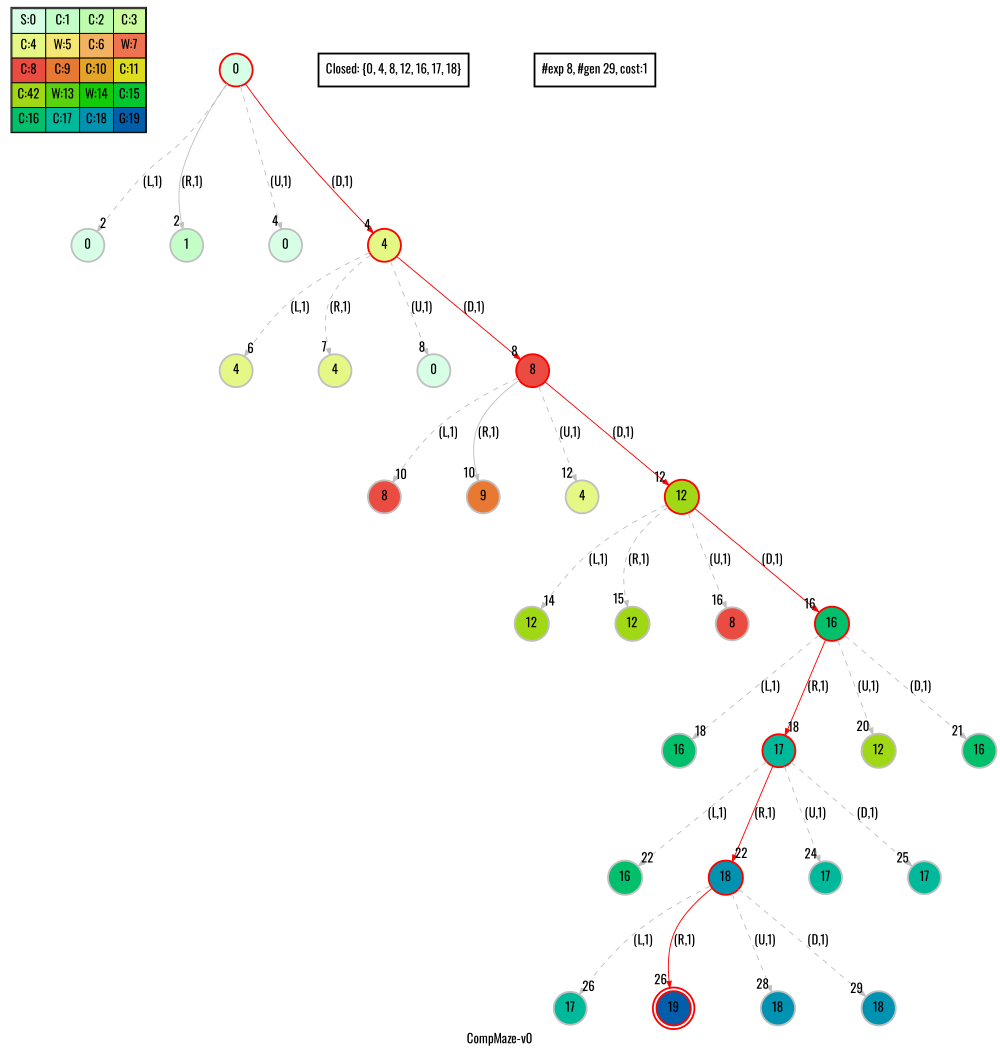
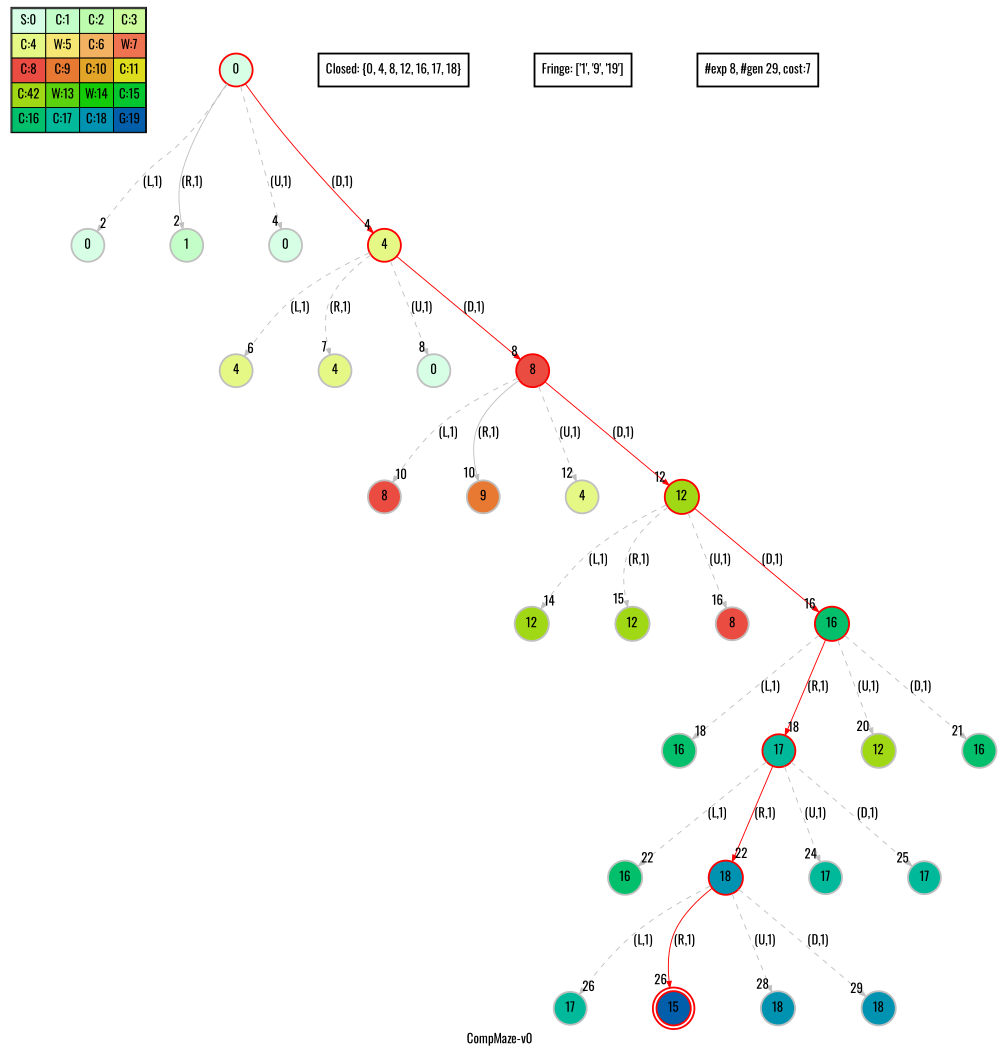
none -> (583, 70)
(595, 70) -> (758, 70)
(674, 1008) -> (674, 1008)
